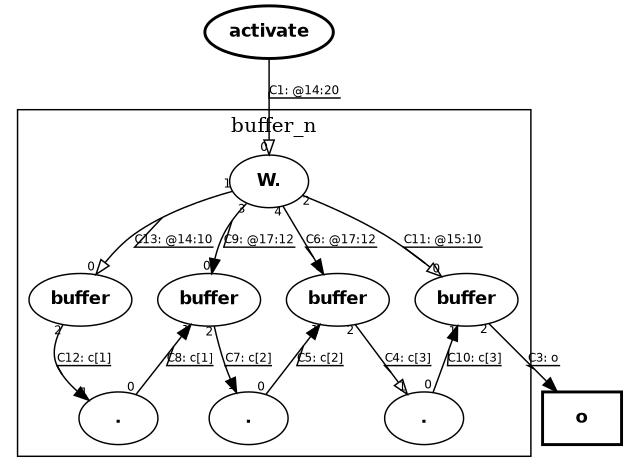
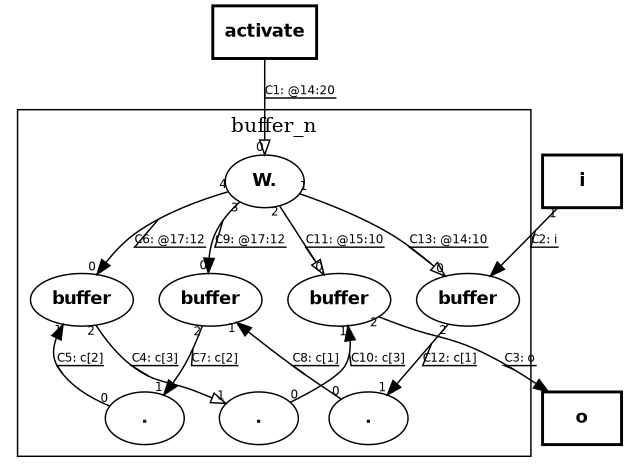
(269, 32) -> (265, 32)
none -> (582, 181)
